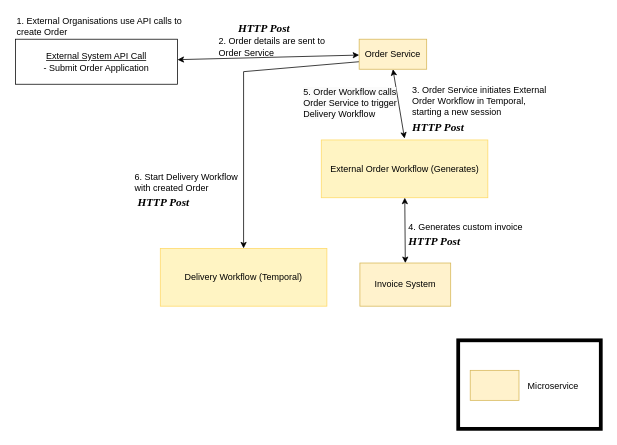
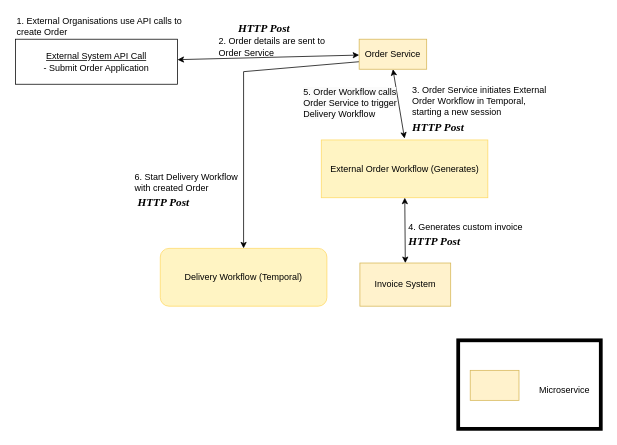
(243, 277) -> (243, 277)
(553, 385) -> (564, 389)
